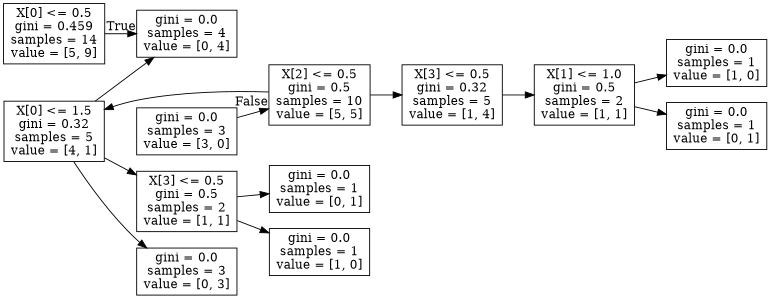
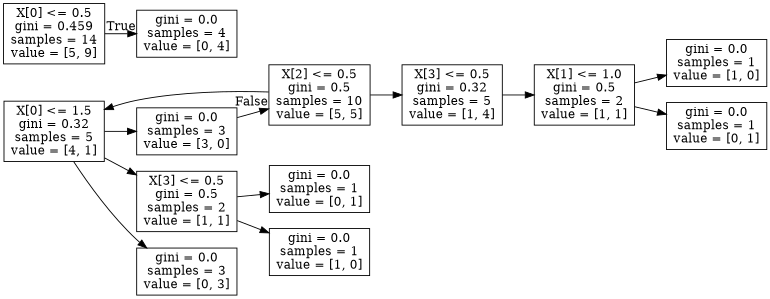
(121, 82) -> (116, 131)
